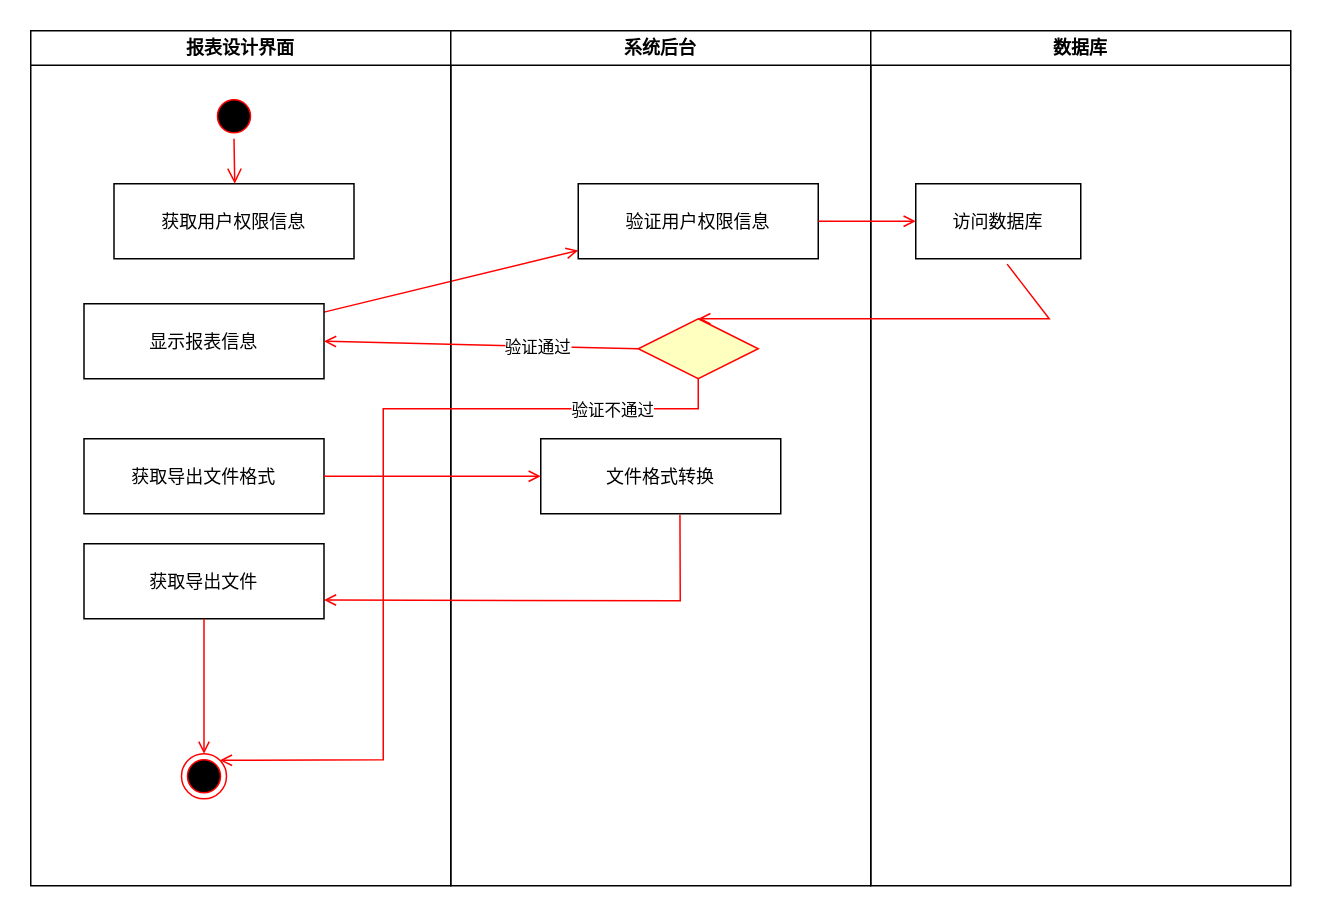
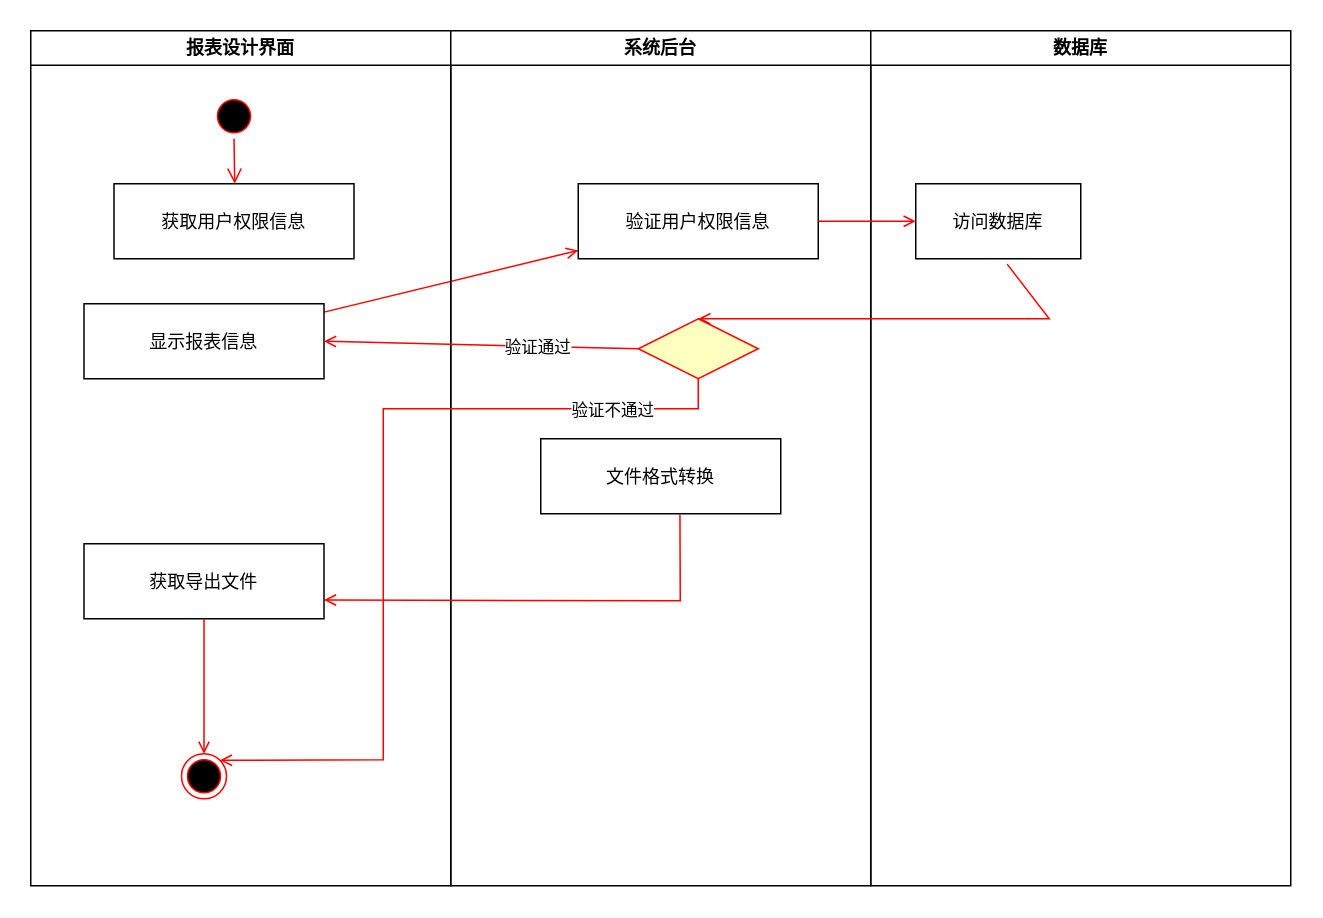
(204, 476) -> none
(430, 476) -> none
